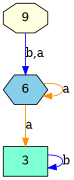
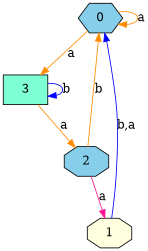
(26, 18) -> (110, 233)
(26, 90) -> (100, 18)
none -> (86, 161)
